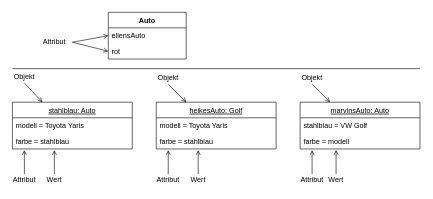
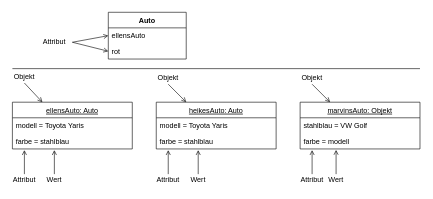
(72, 110) -> (72, 110)
(216, 110) -> (216, 110)
(360, 110) -> (360, 110)
